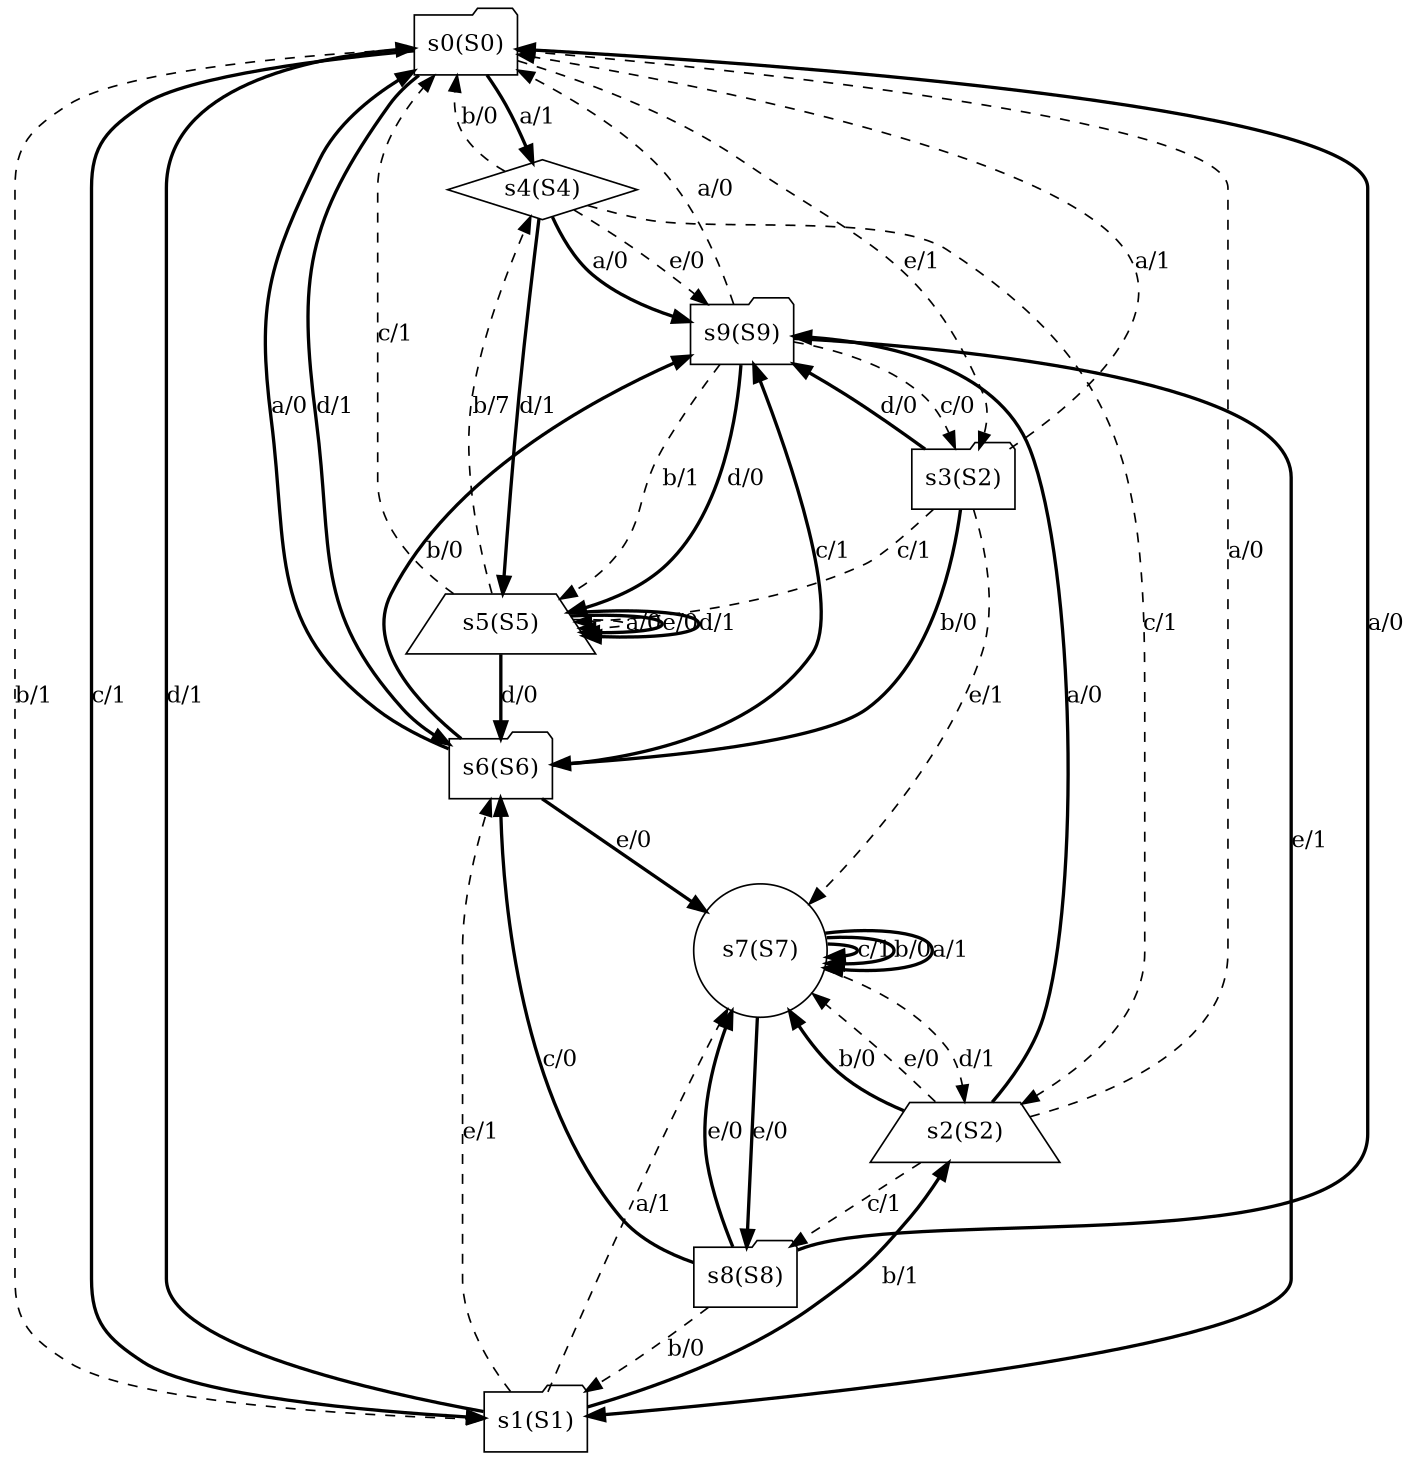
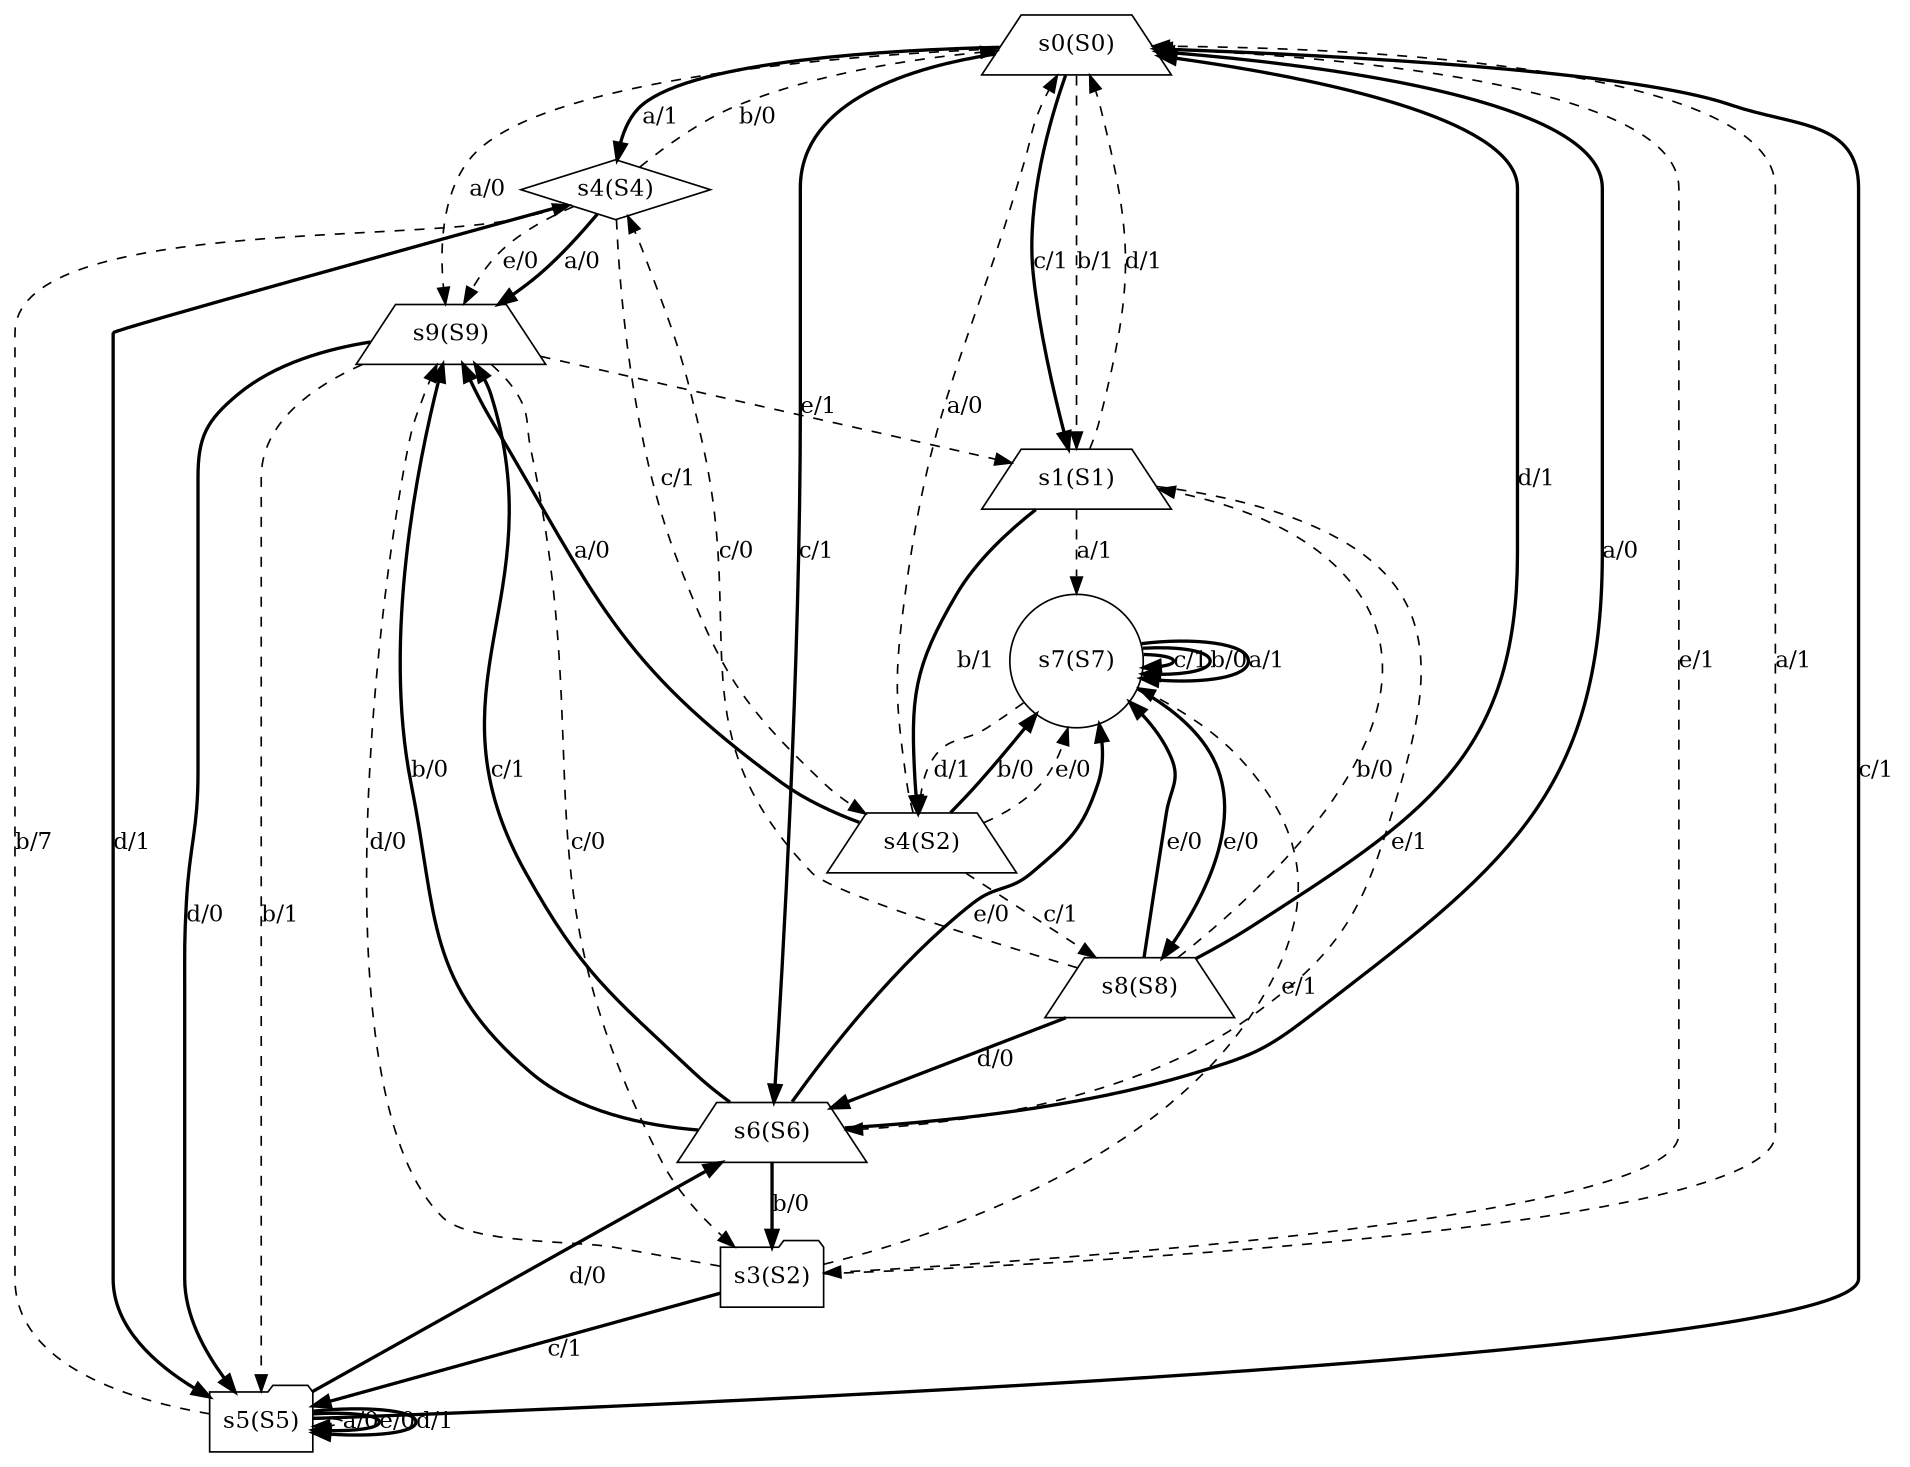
(466, 45) -> (1077, 45)
(660, 168) -> (643, 87)
(742, 334) -> (451, 334)
(378, 349) -> (1859, 1147)
(335, 407) -> (817, 552)
(868, 409) -> (369, 945)
(774, 595) -> (525, 1347)
(501, 624) -> (261, 1422)
(1386, 624) -> (1537, 479)
none -> (726, 699)
(831, 725) -> (772, 1196)
(166, 765) -> (1125, 271)
(501, 769) -> (772, 1132)
(1291, 964) -> (768, 408)
(561, 1060) -> (996, 1060)
(965, 1132) -> (922, 843)
(745, 1277) -> (1140, 988)
(536, 1422) -> (1077, 479)
